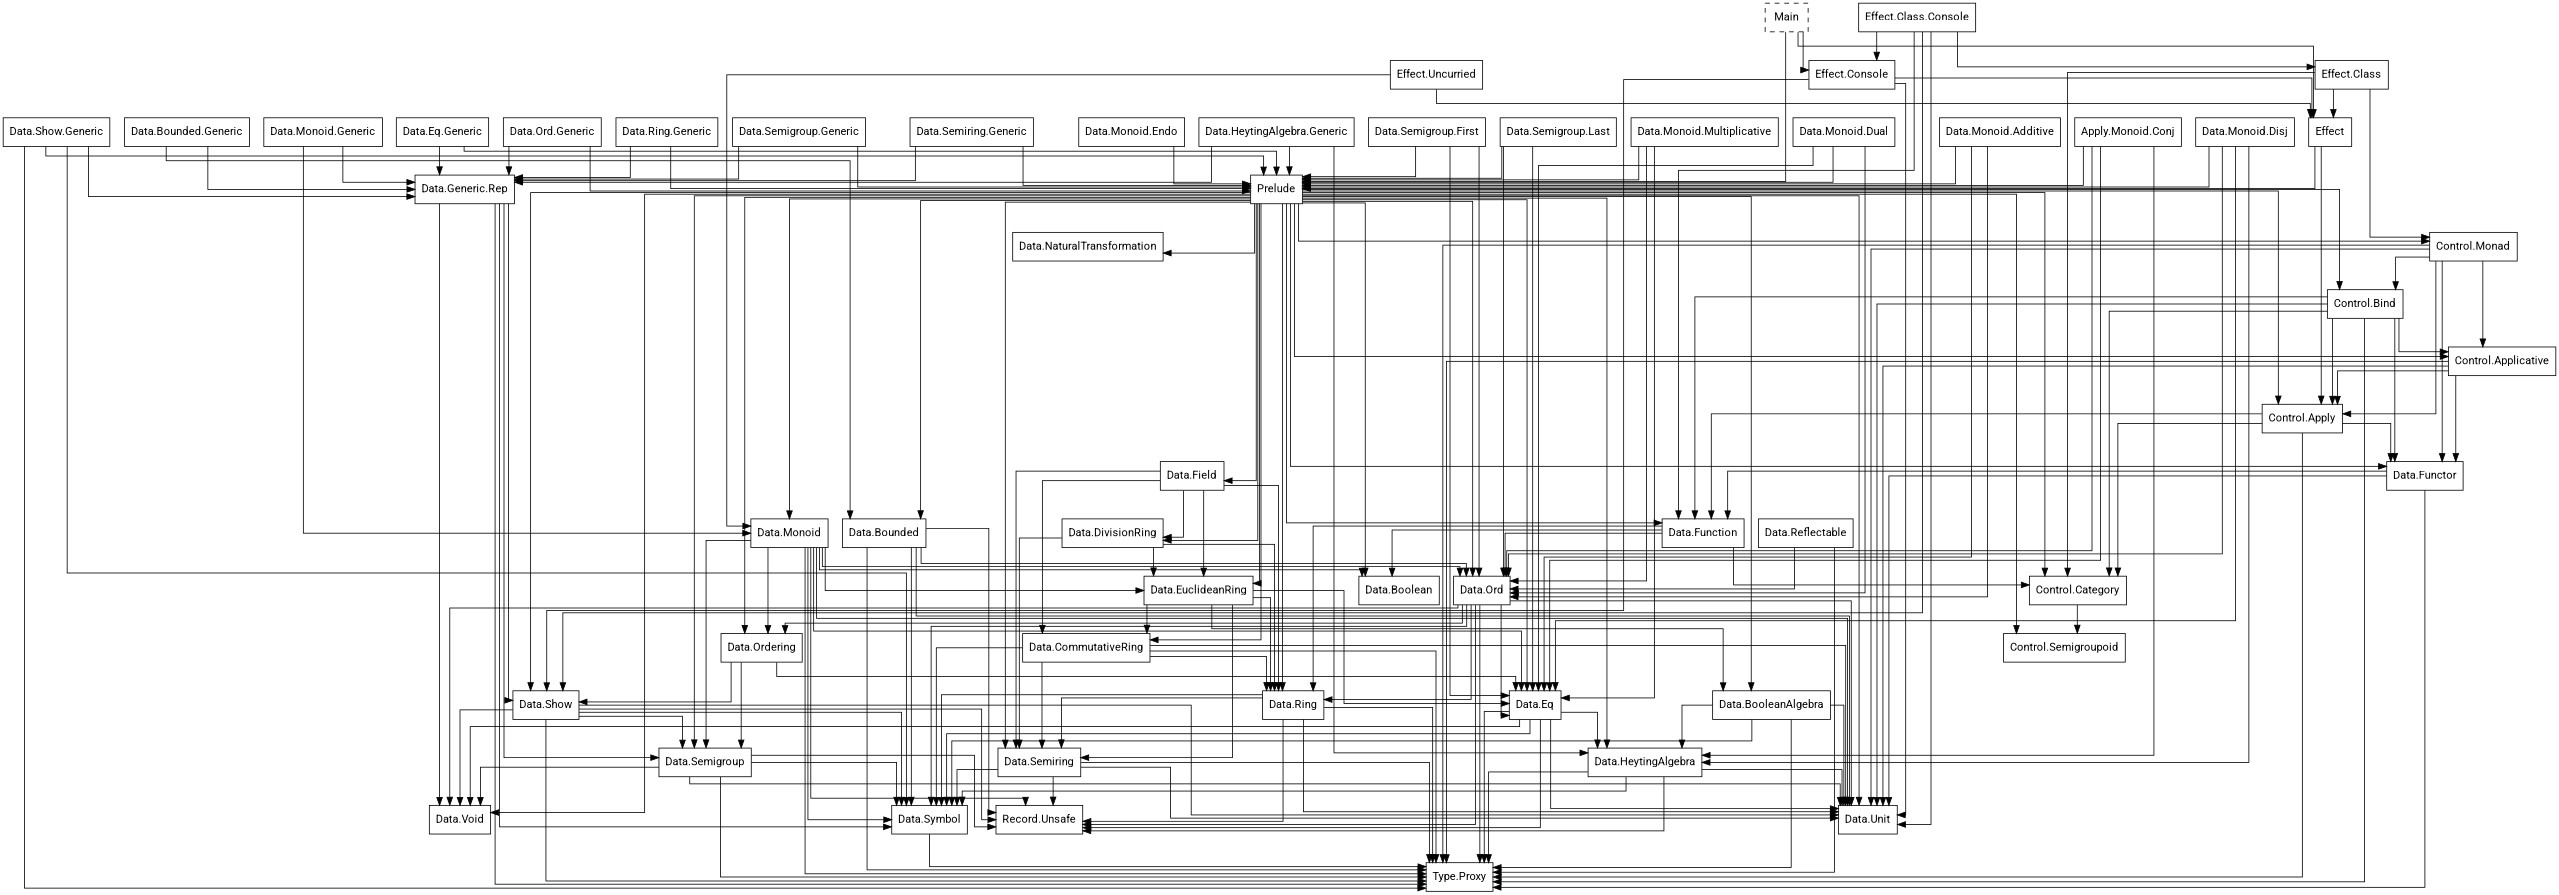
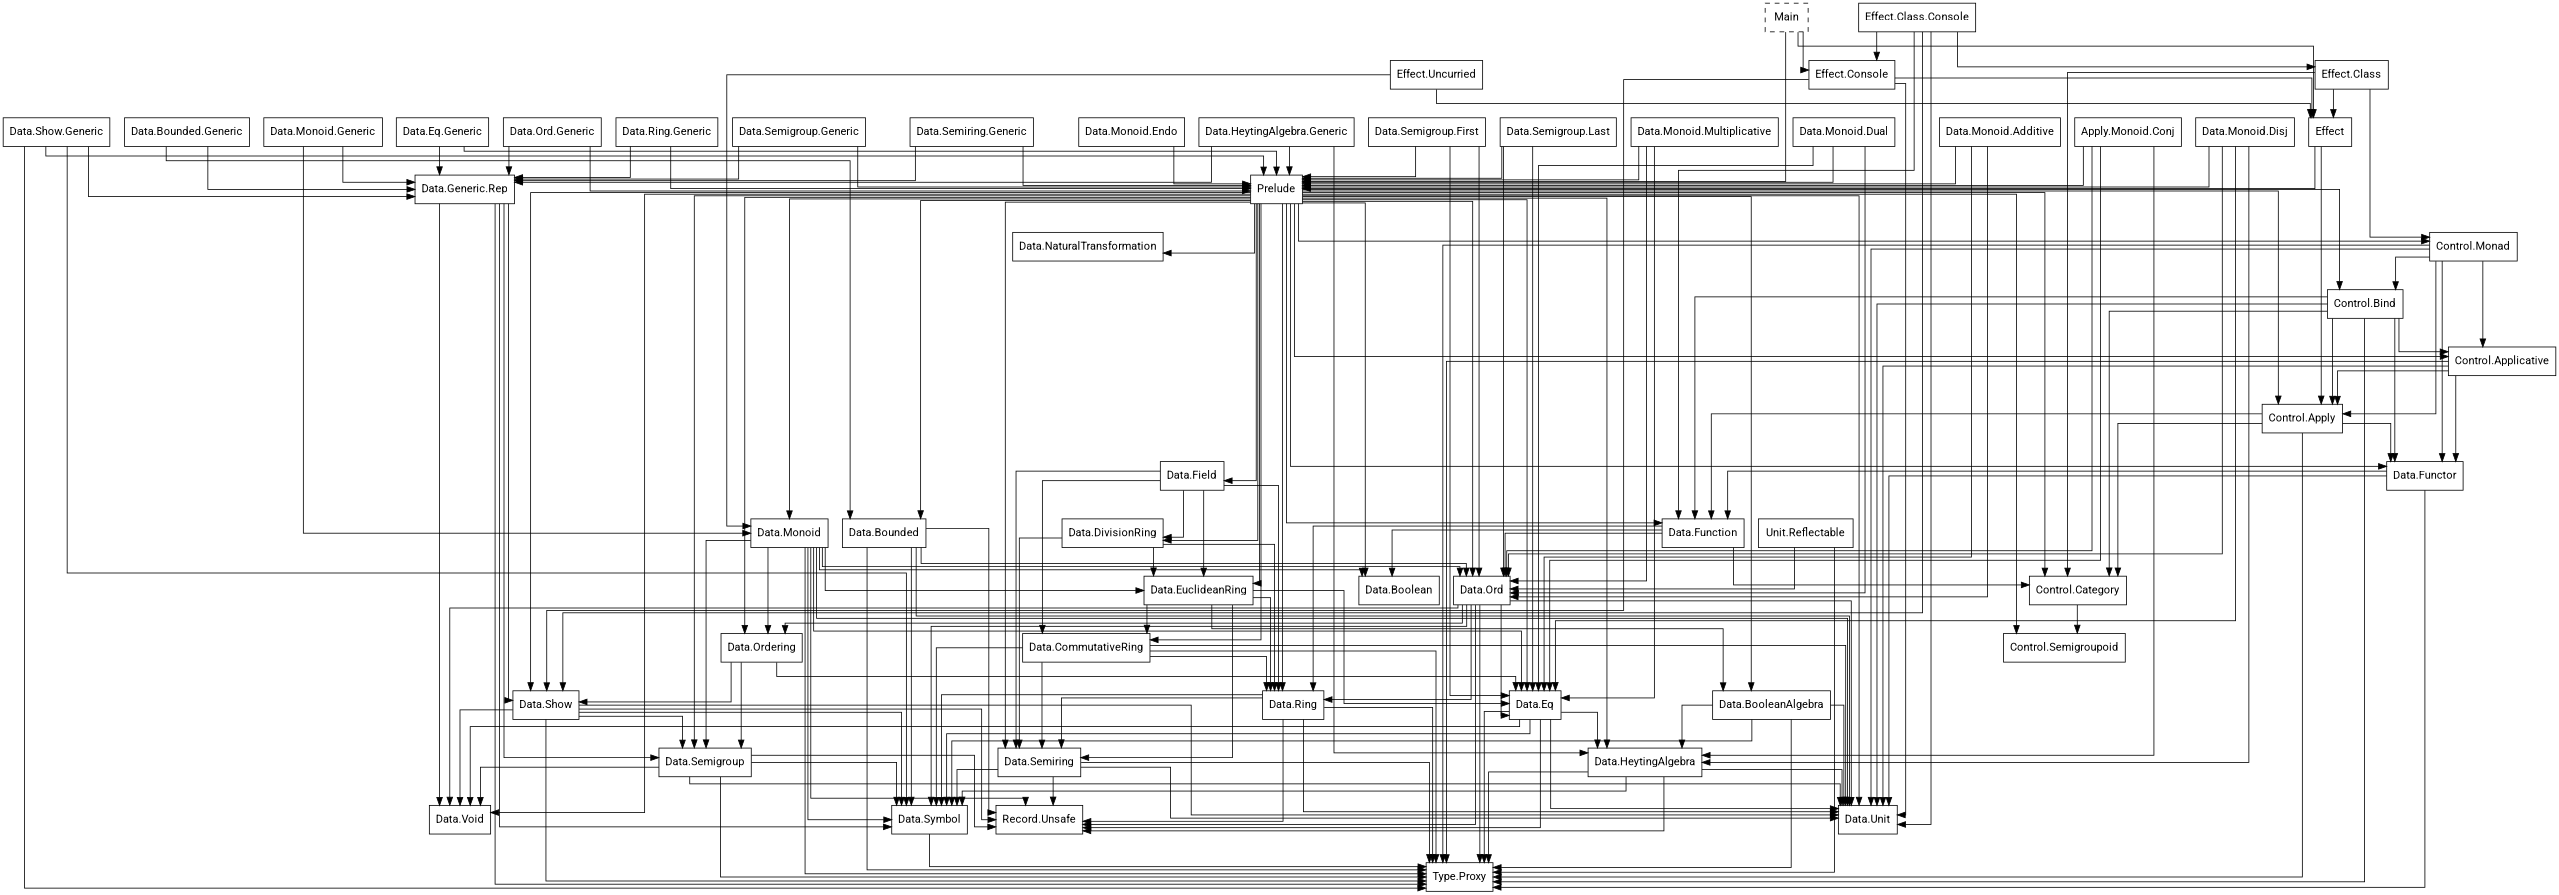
(1806, 533) -> (1806, 533)
